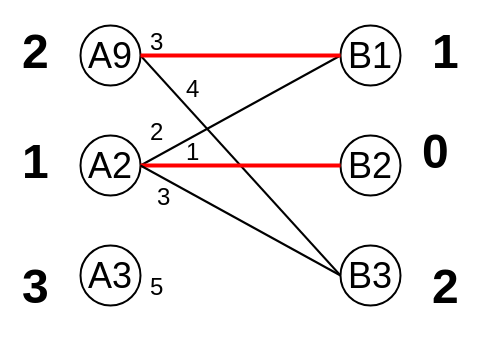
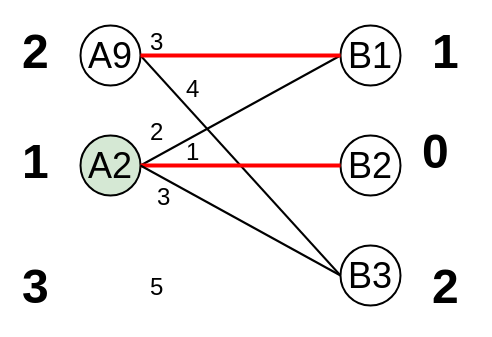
(111, 166) -> (111, 166)
(111, 276) -> none
